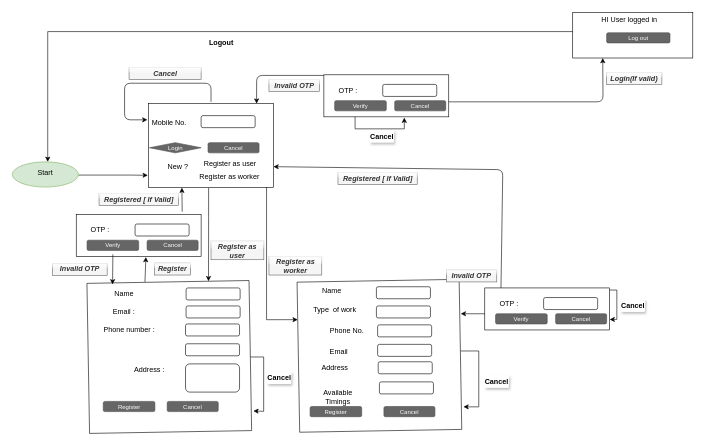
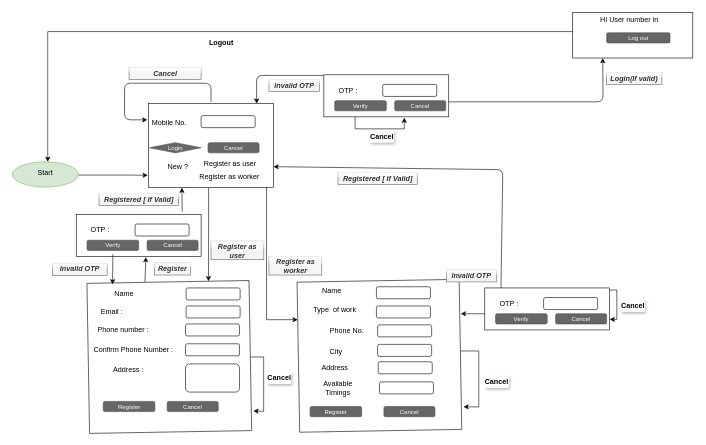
(629, 20) -> (629, 20)
(124, 312) -> (112, 312)
(129, 330) -> (123, 330)
none -> (133, 350)
(338, 352) -> (337, 352)
(149, 370) -> (128, 370)
(338, 397) -> (338, 388)
